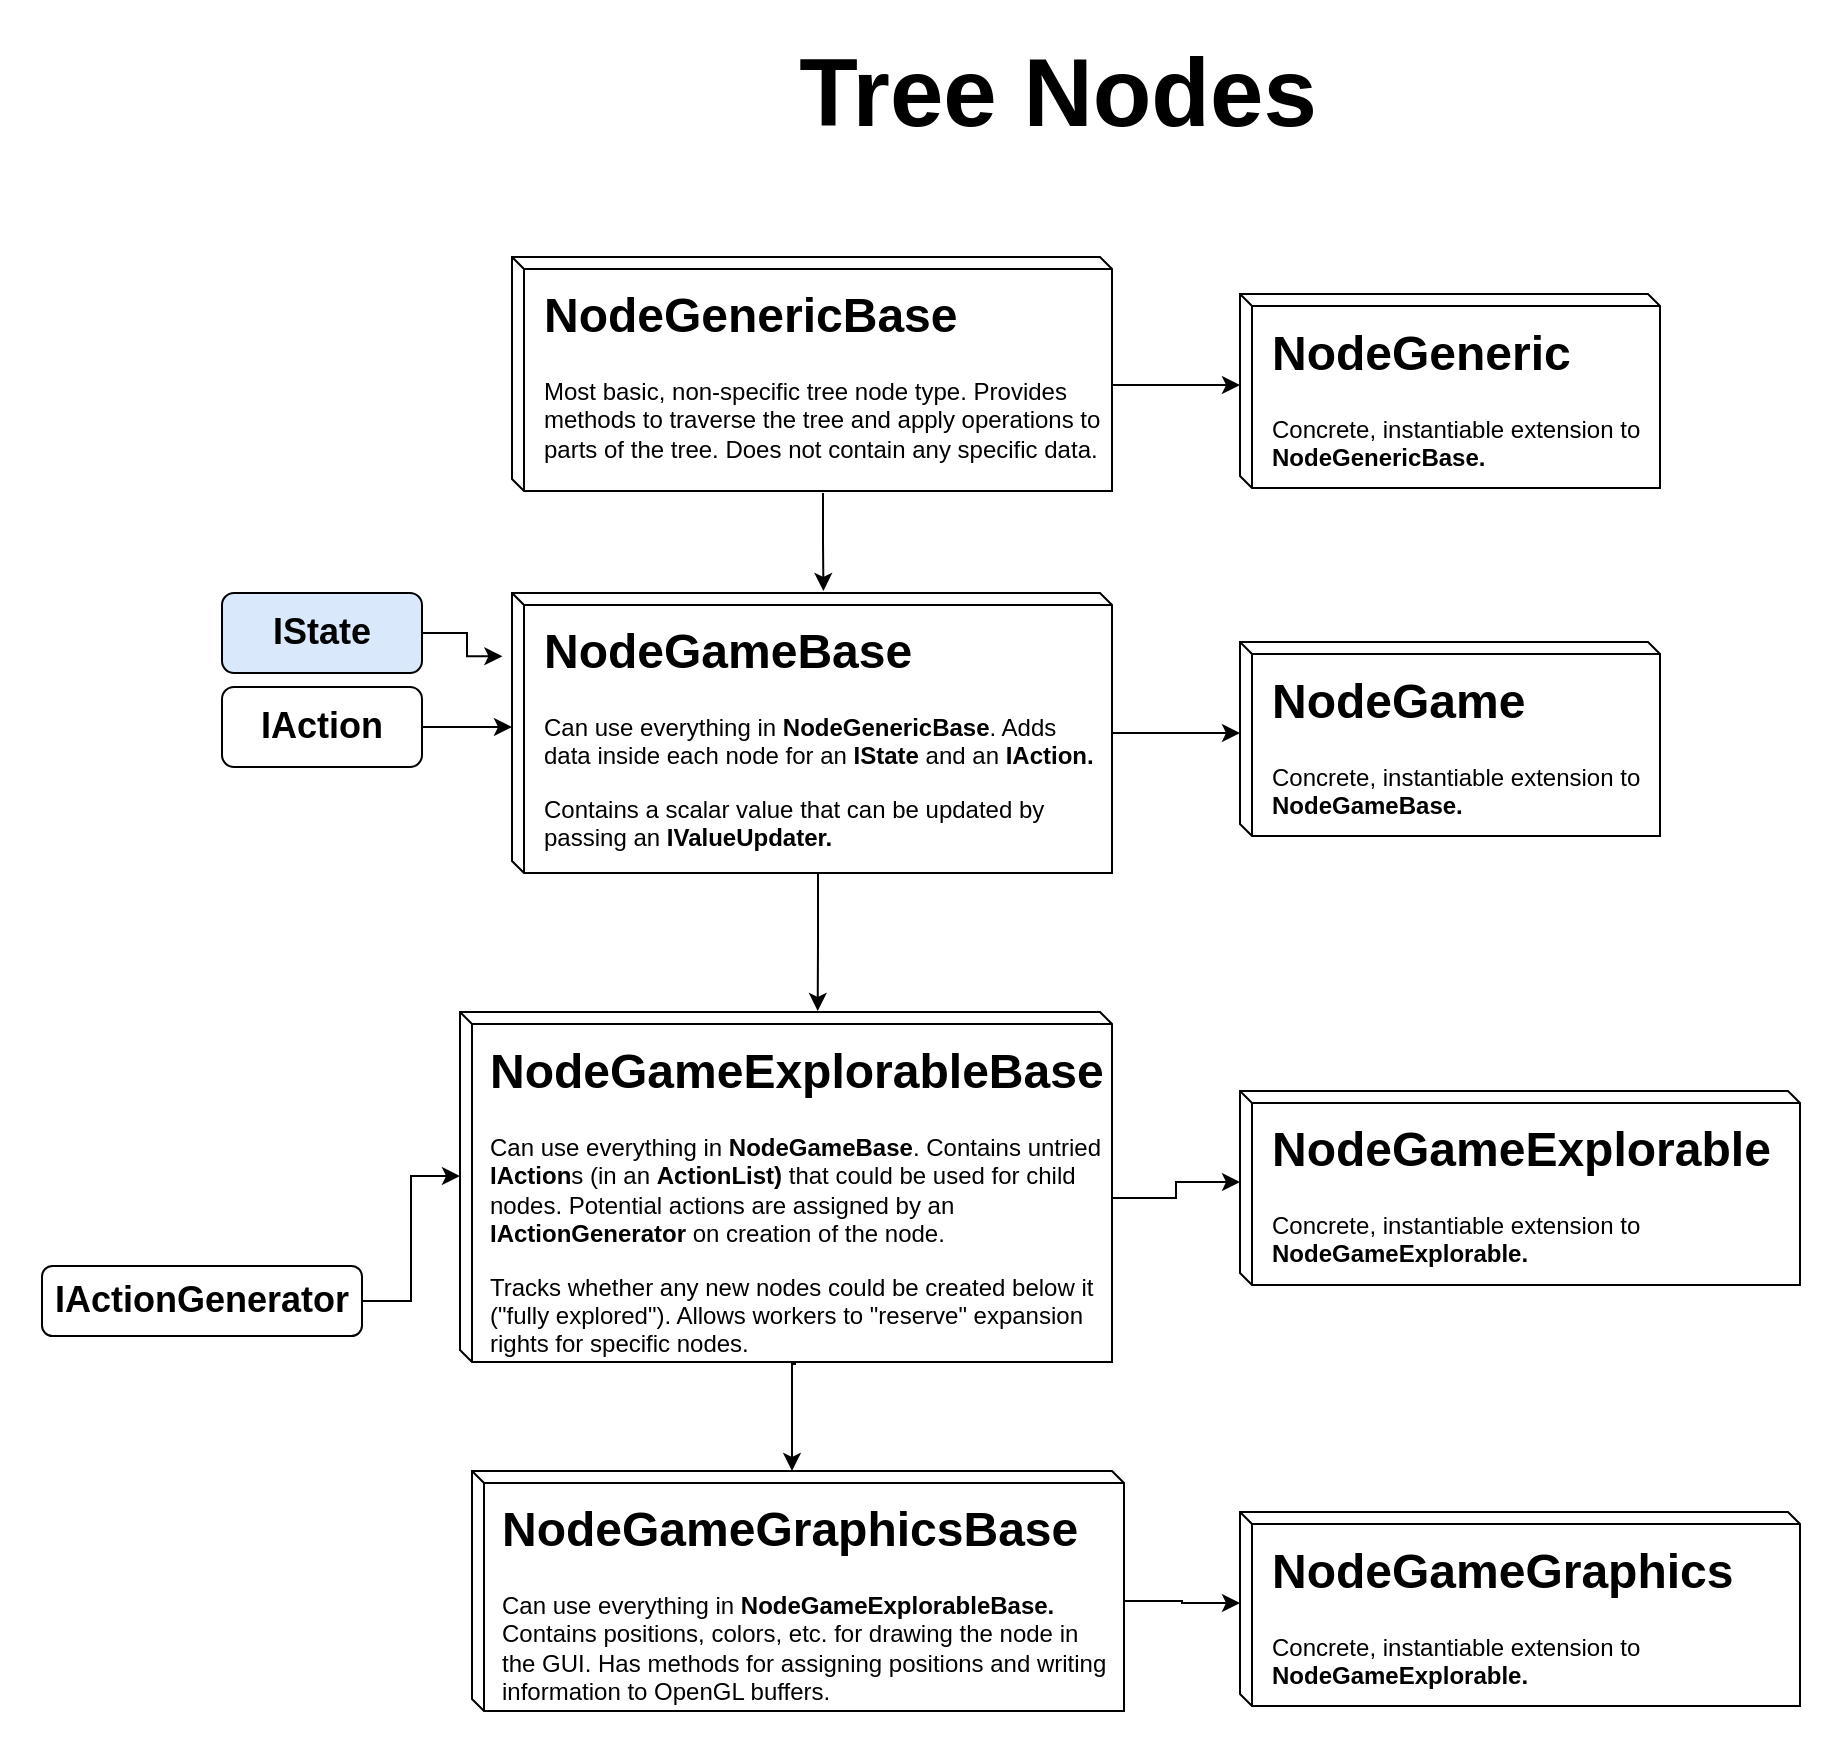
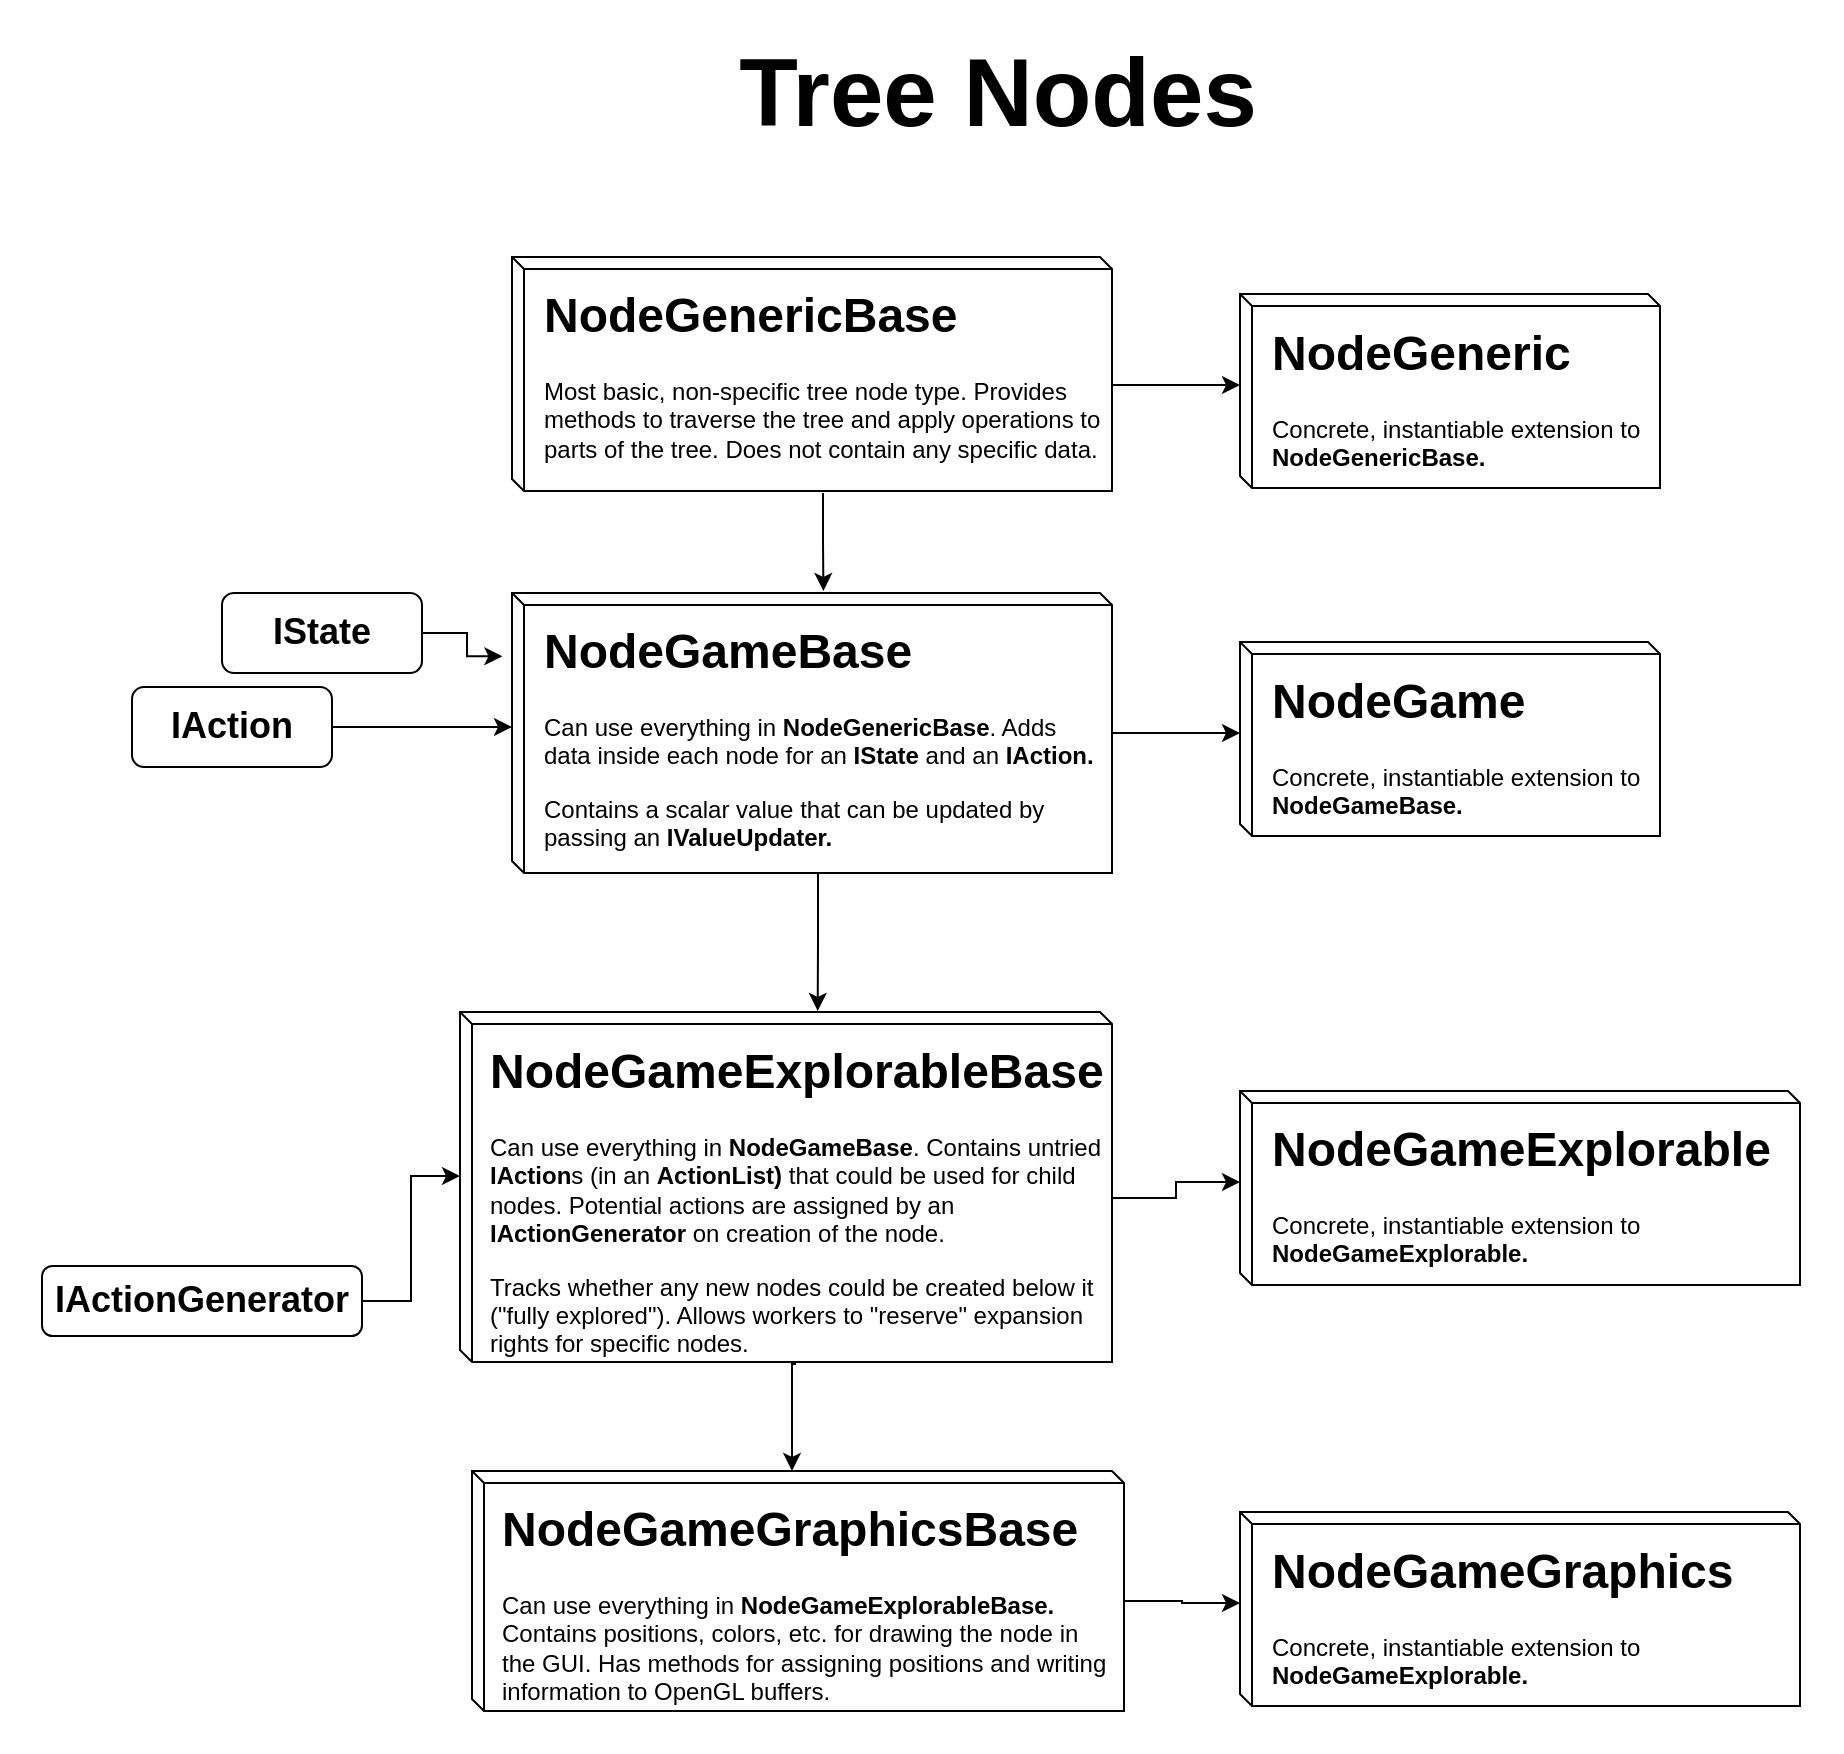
(1058, 92) -> (998, 92)
(322, 633) -> (322, 633)
(322, 727) -> (232, 727)
